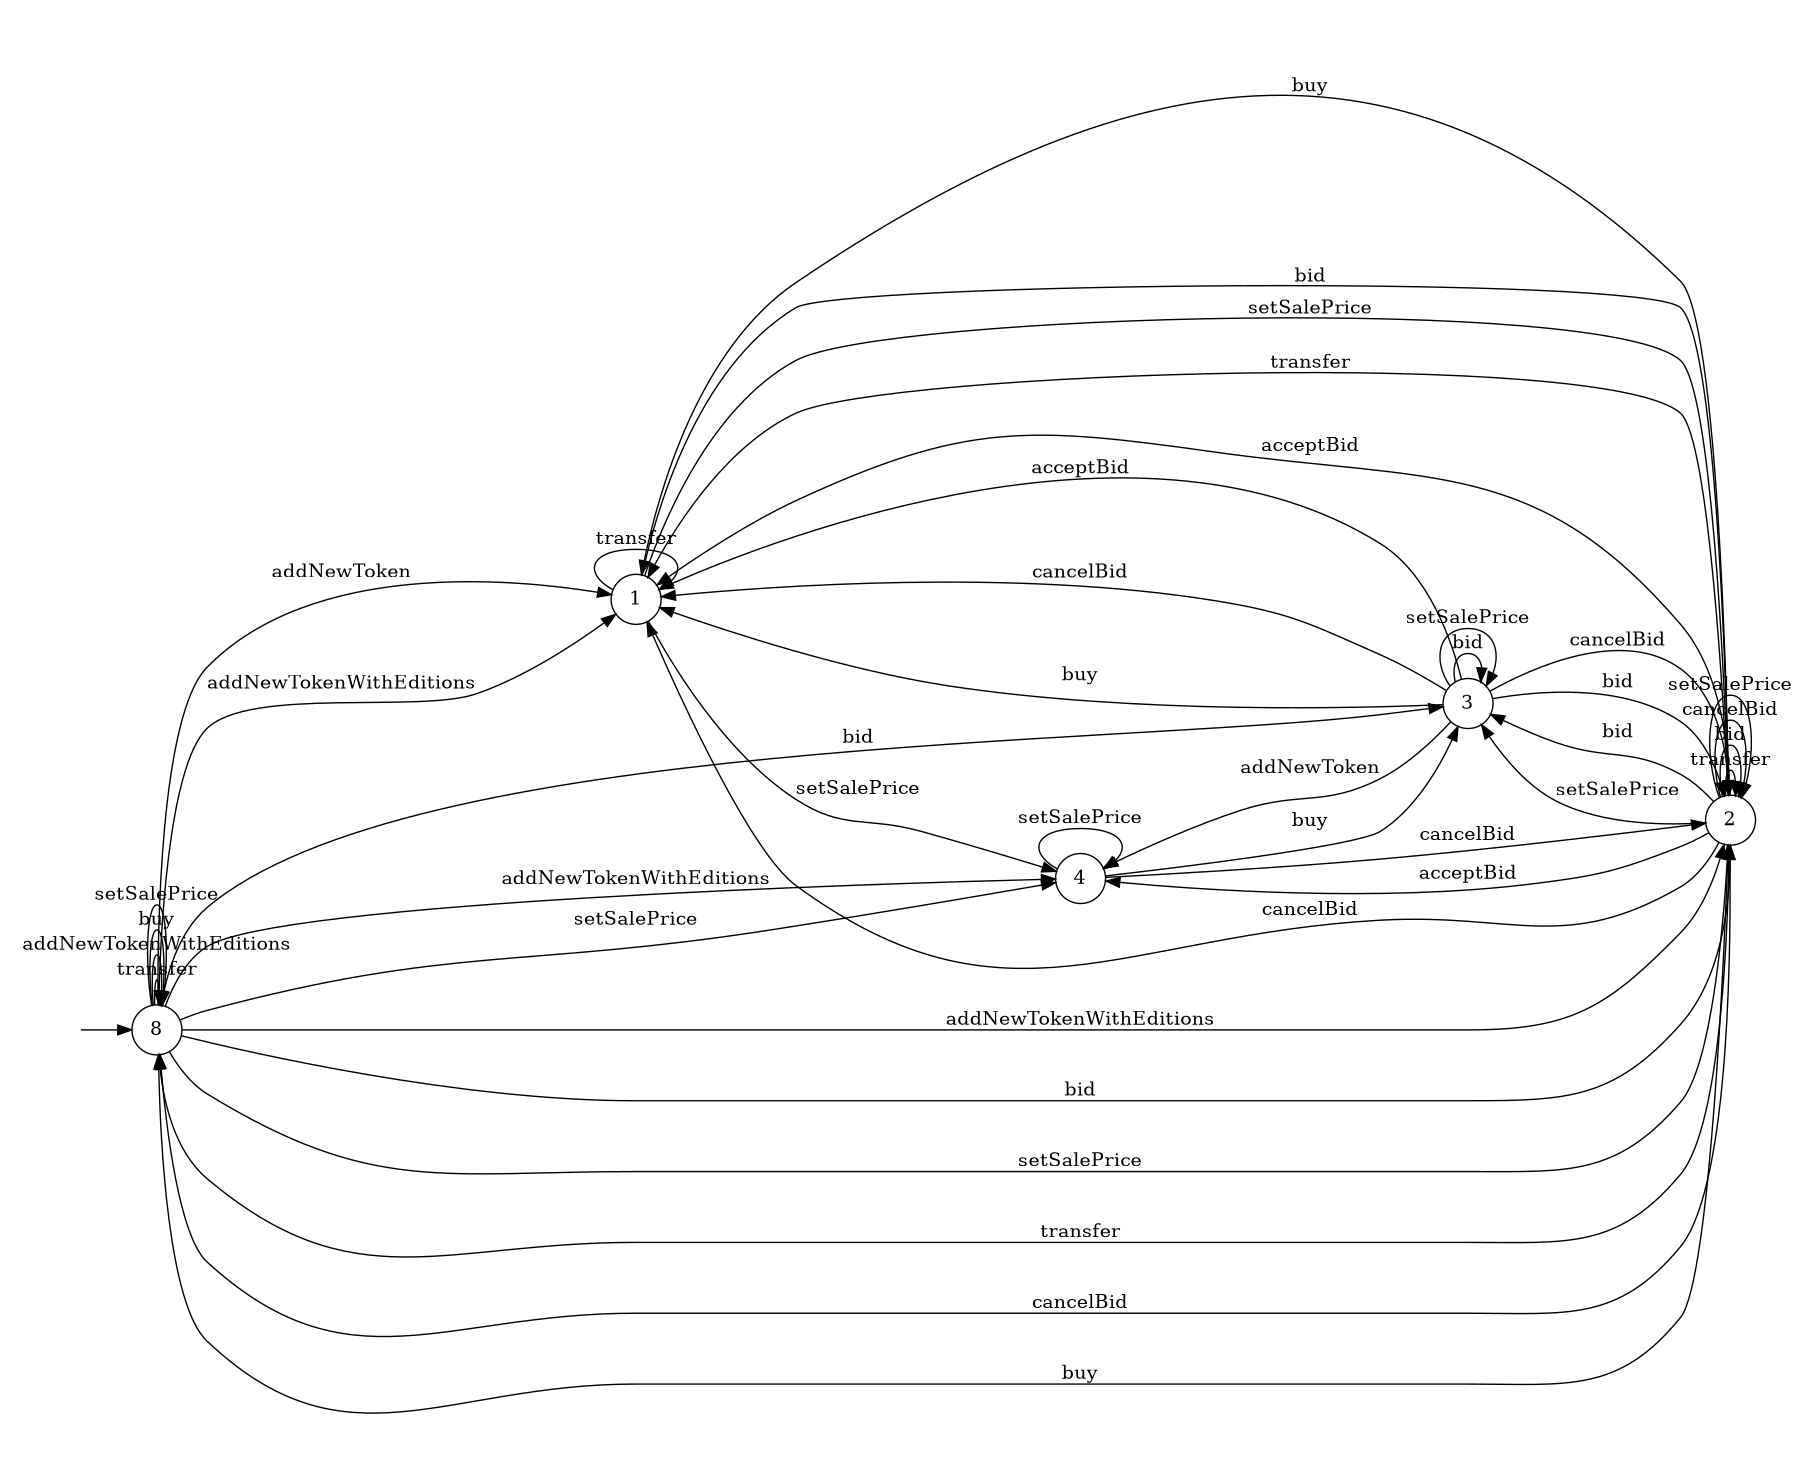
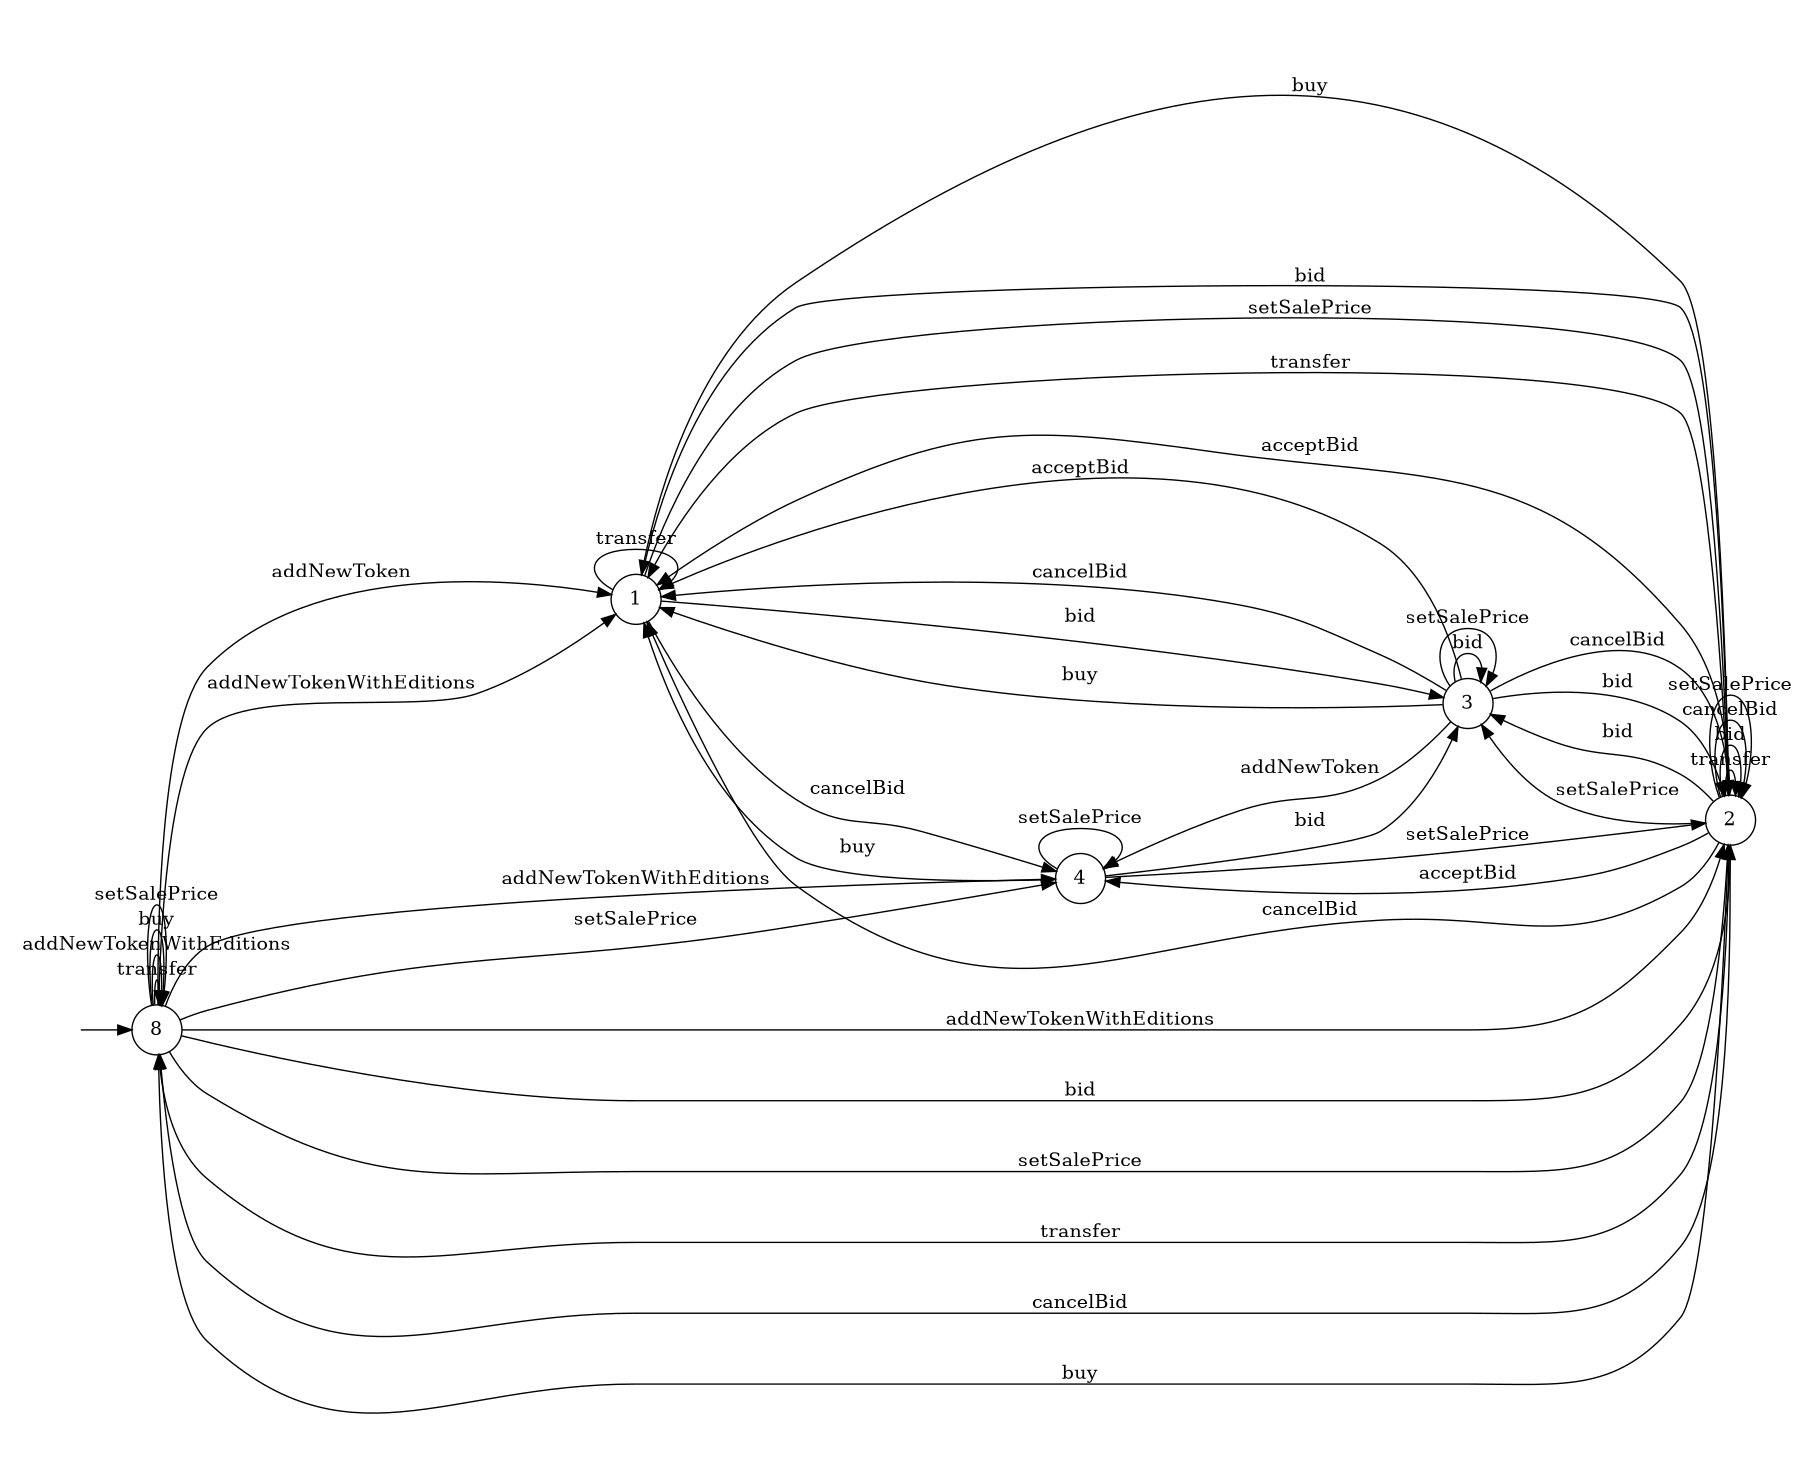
(785, 757) -> (1047, 638)
(858, 789) -> (858, 789)
(1310, 821) -> (1310, 821)
(1468, 835) -> (1468, 835)
none -> (792, 855)
